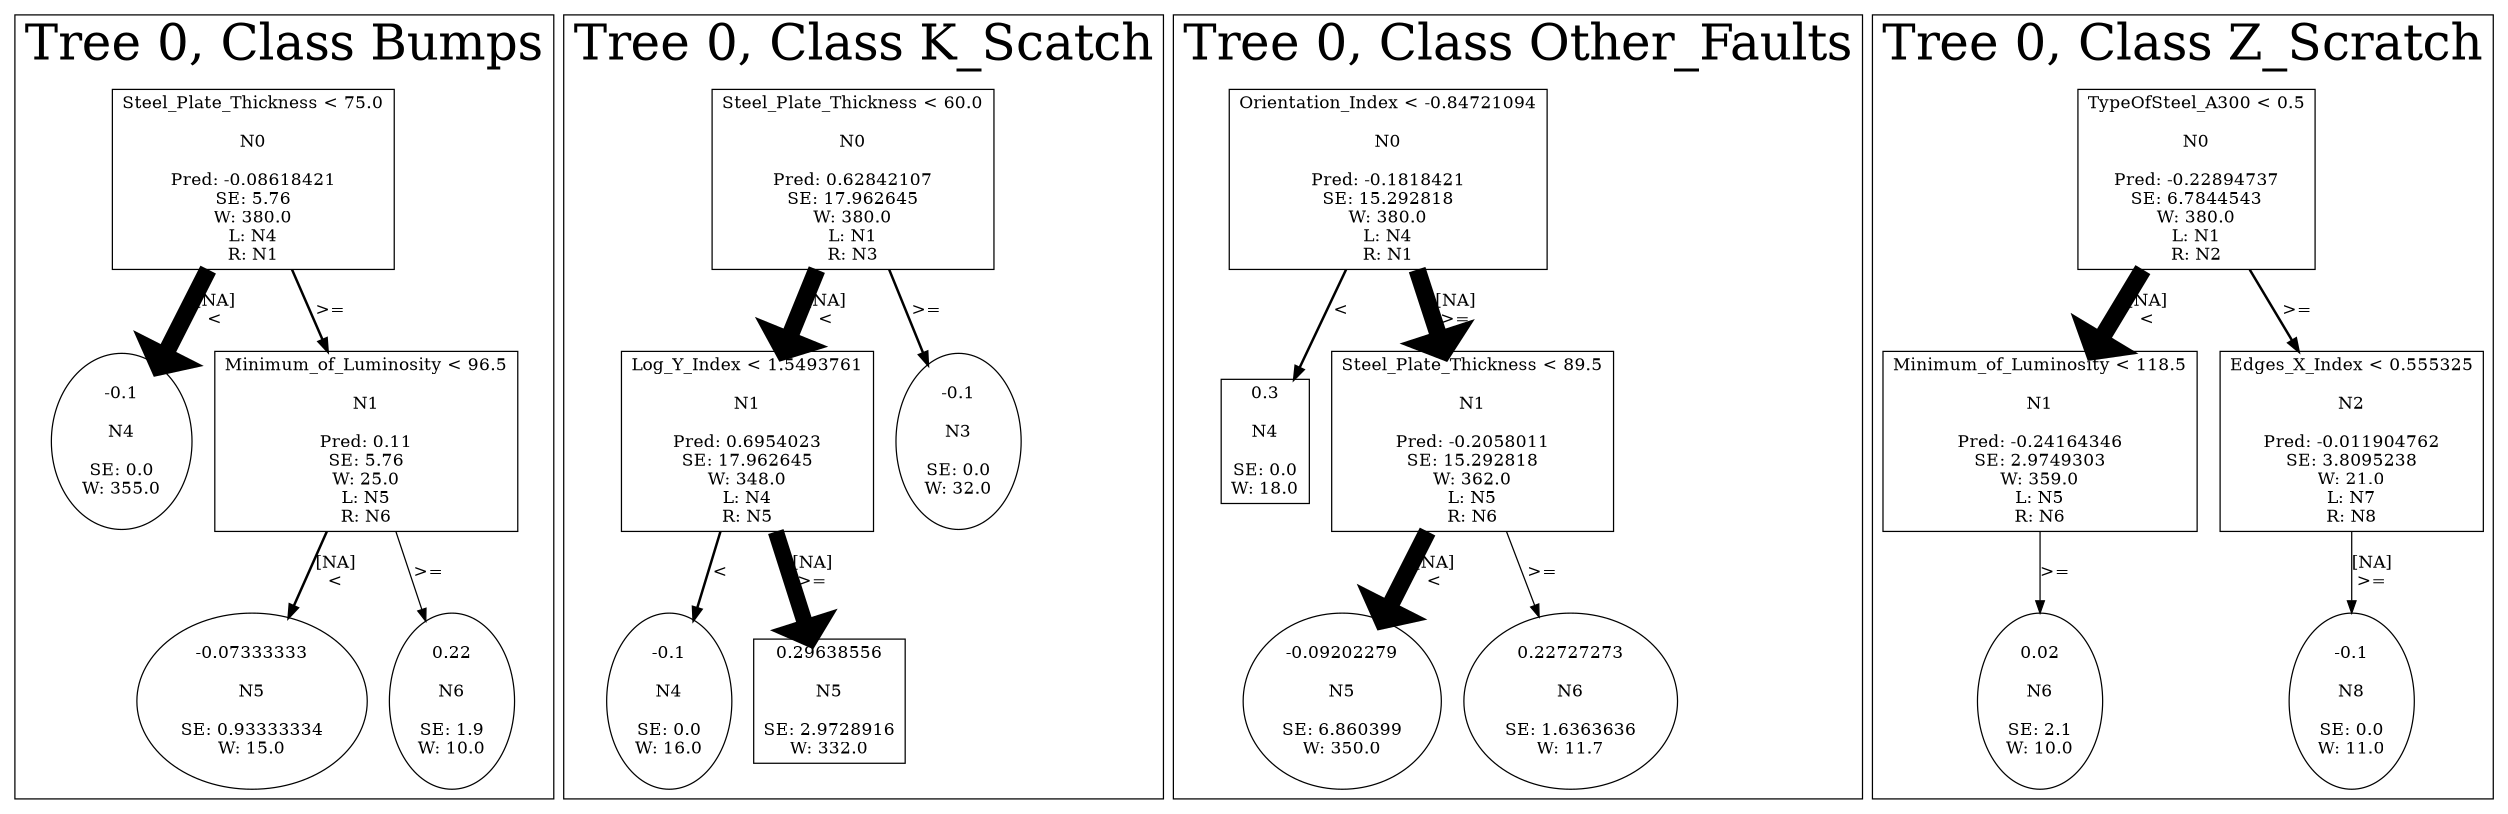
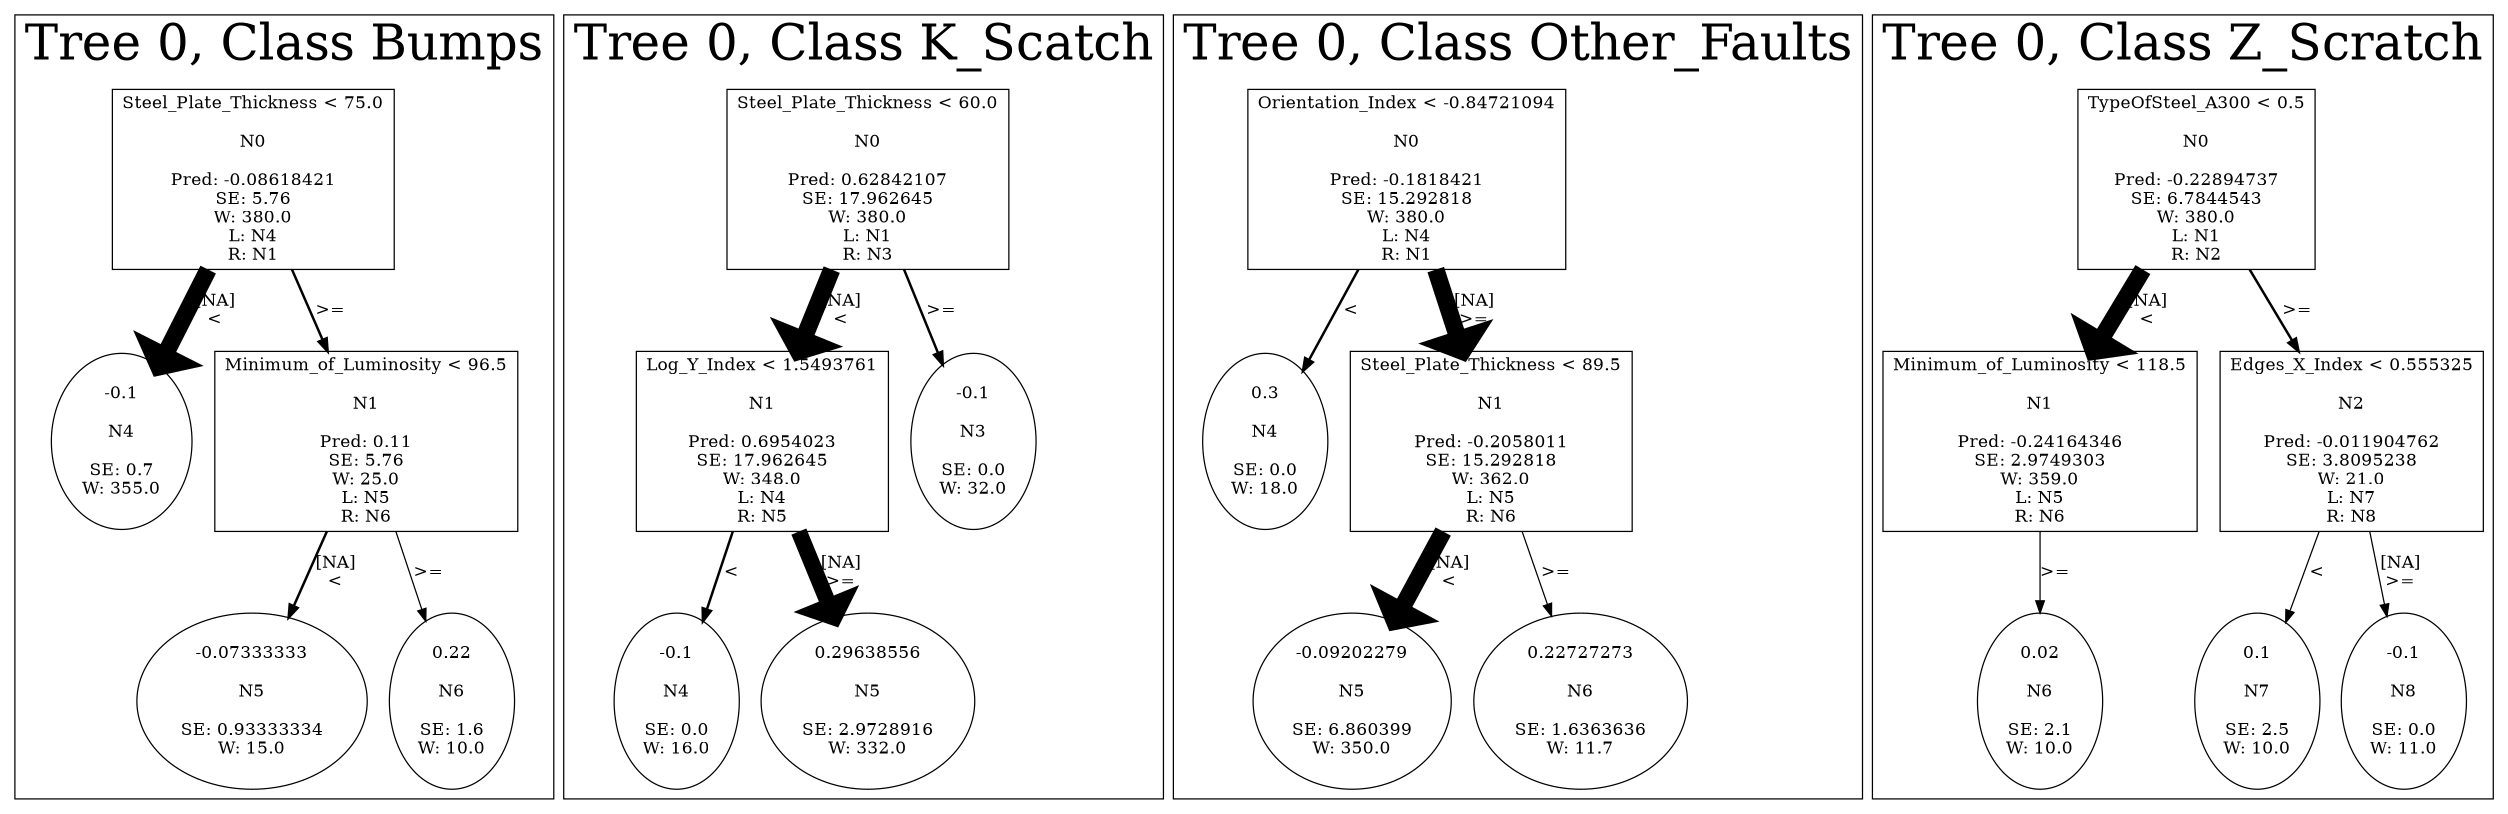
(122, 441) -> (122, 441)
(1265, 441) -> (1265, 441)
(452, 701) -> (452, 701)
(829, 701) -> (868, 701)
none -> (2257, 701)
